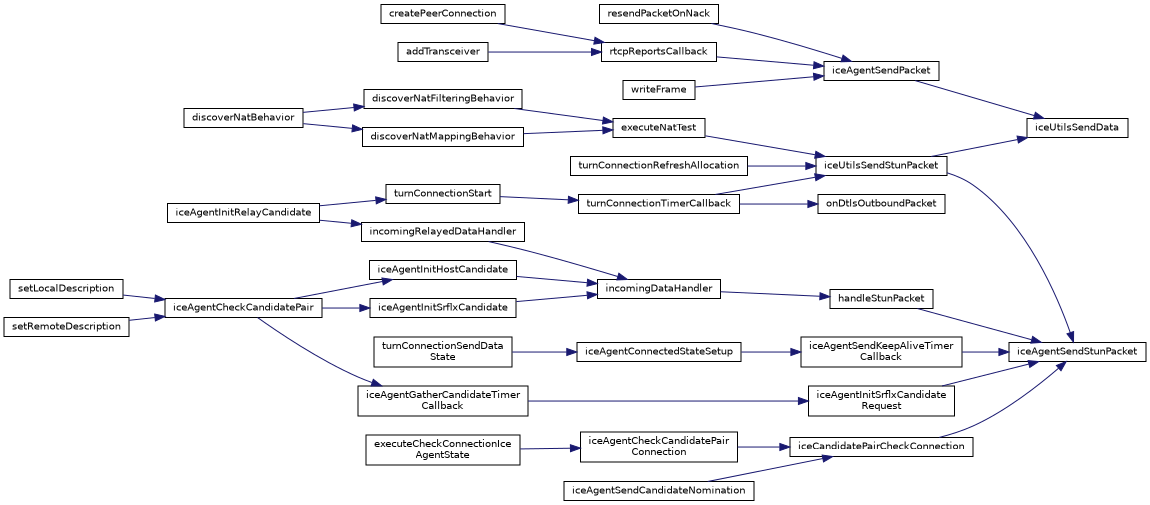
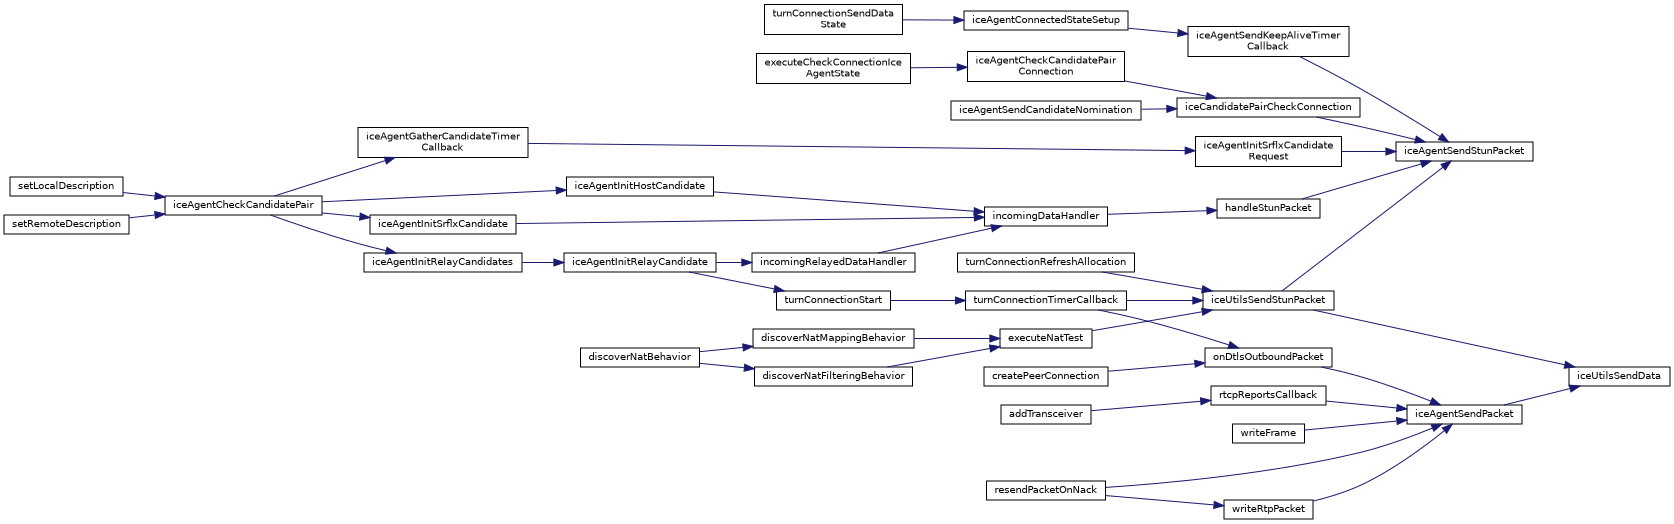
(546, 32) -> (1151, 367)
none -> (443, 262)
none -> (1377, 382)
none -> (1268, 510)
